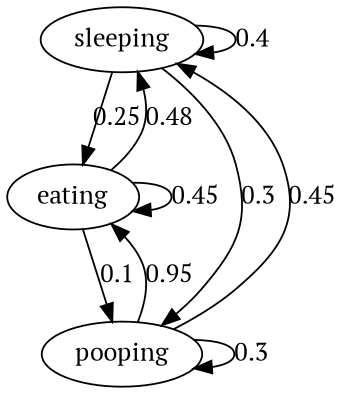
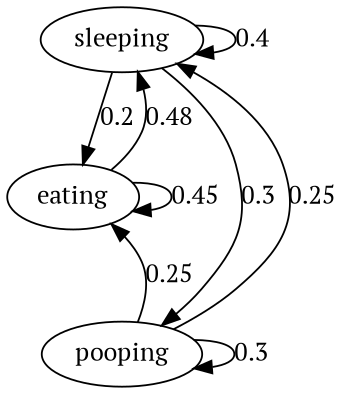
(117, 118) -> (117, 118)
(313, 197) -> (313, 197)
(95, 267) -> none
(170, 276) -> (170, 276)
